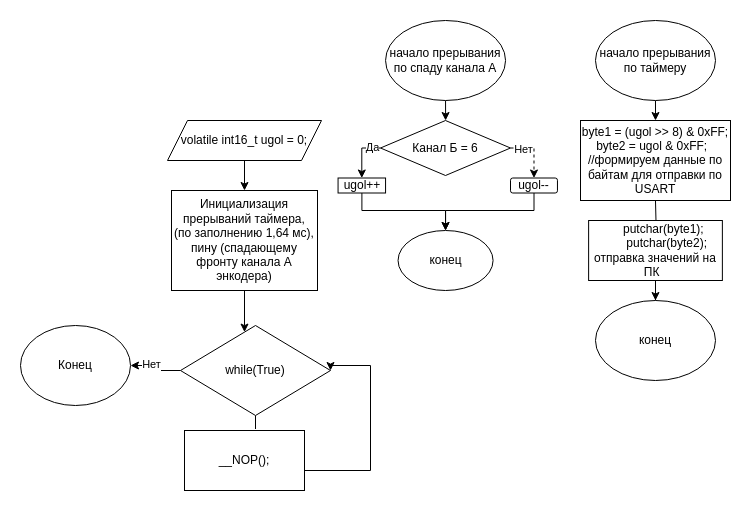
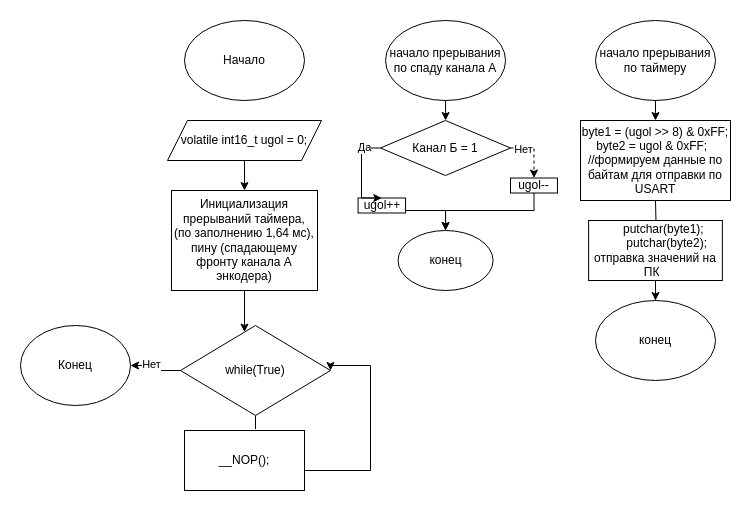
none -> (245, 61)
(446, 149) -> (446, 149)
(362, 186) -> (382, 206)
(534, 186) -> (534, 186)
